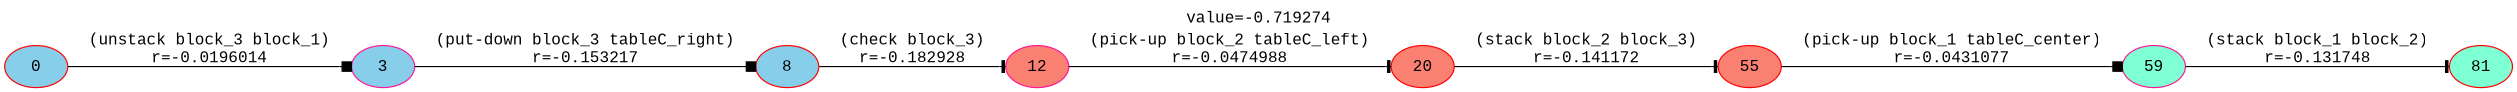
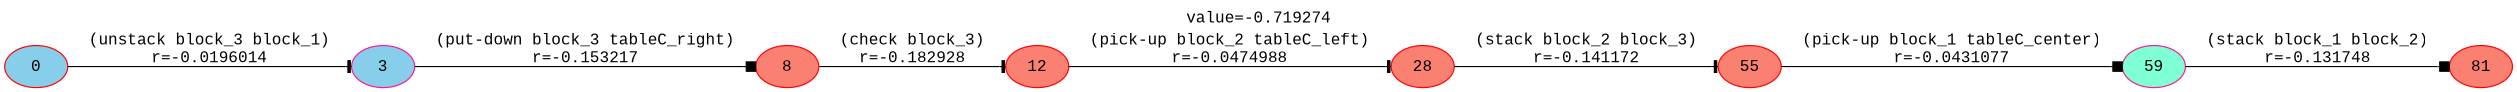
(204, 67) -> (207, 67)
(787, 67) -> (787, 67)
(1037, 67) -> (1037, 67)
(1423, 67) -> (1423, 67)
(2314, 67) -> (2311, 67)
(2481, 67) -> (2481, 67)
